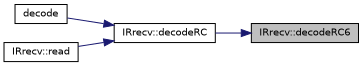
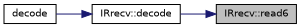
(165, 33) -> (136, 14)
(305, 33) -> (256, 14)
(41, 52) -> none
